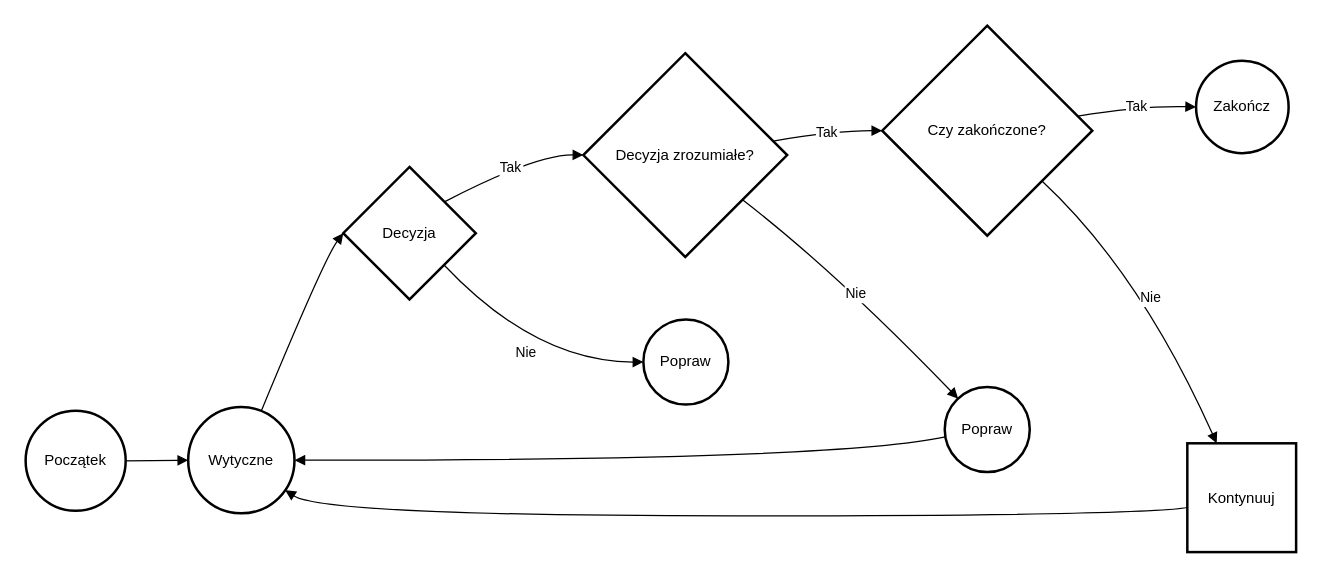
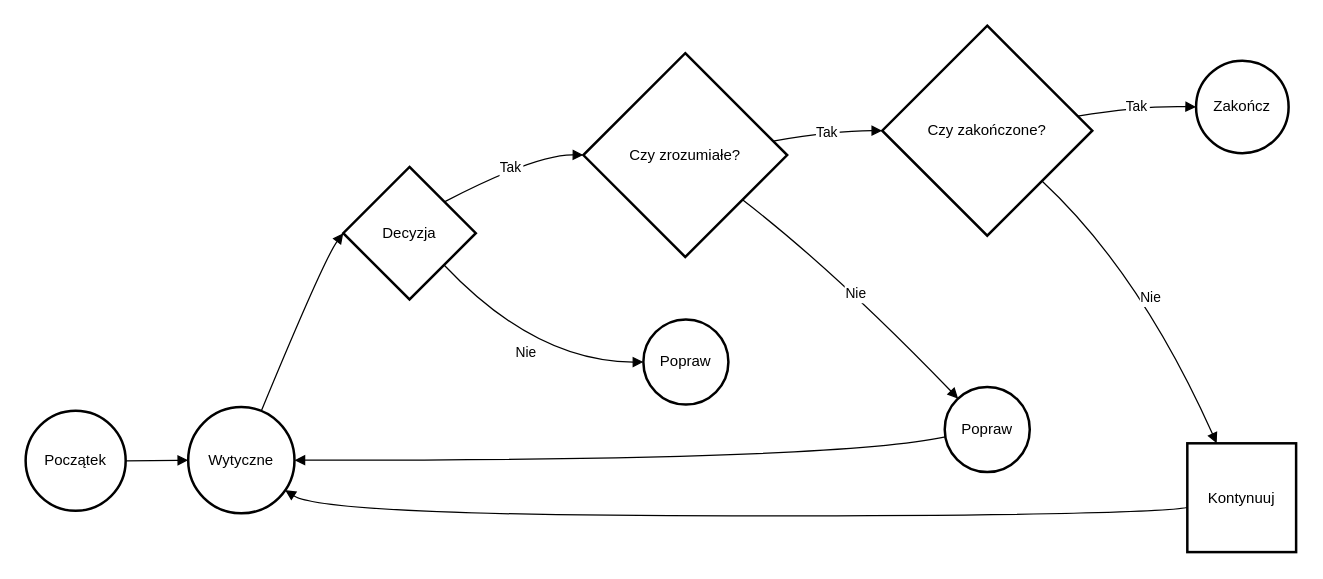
(685, 156) -> (685, 156)
